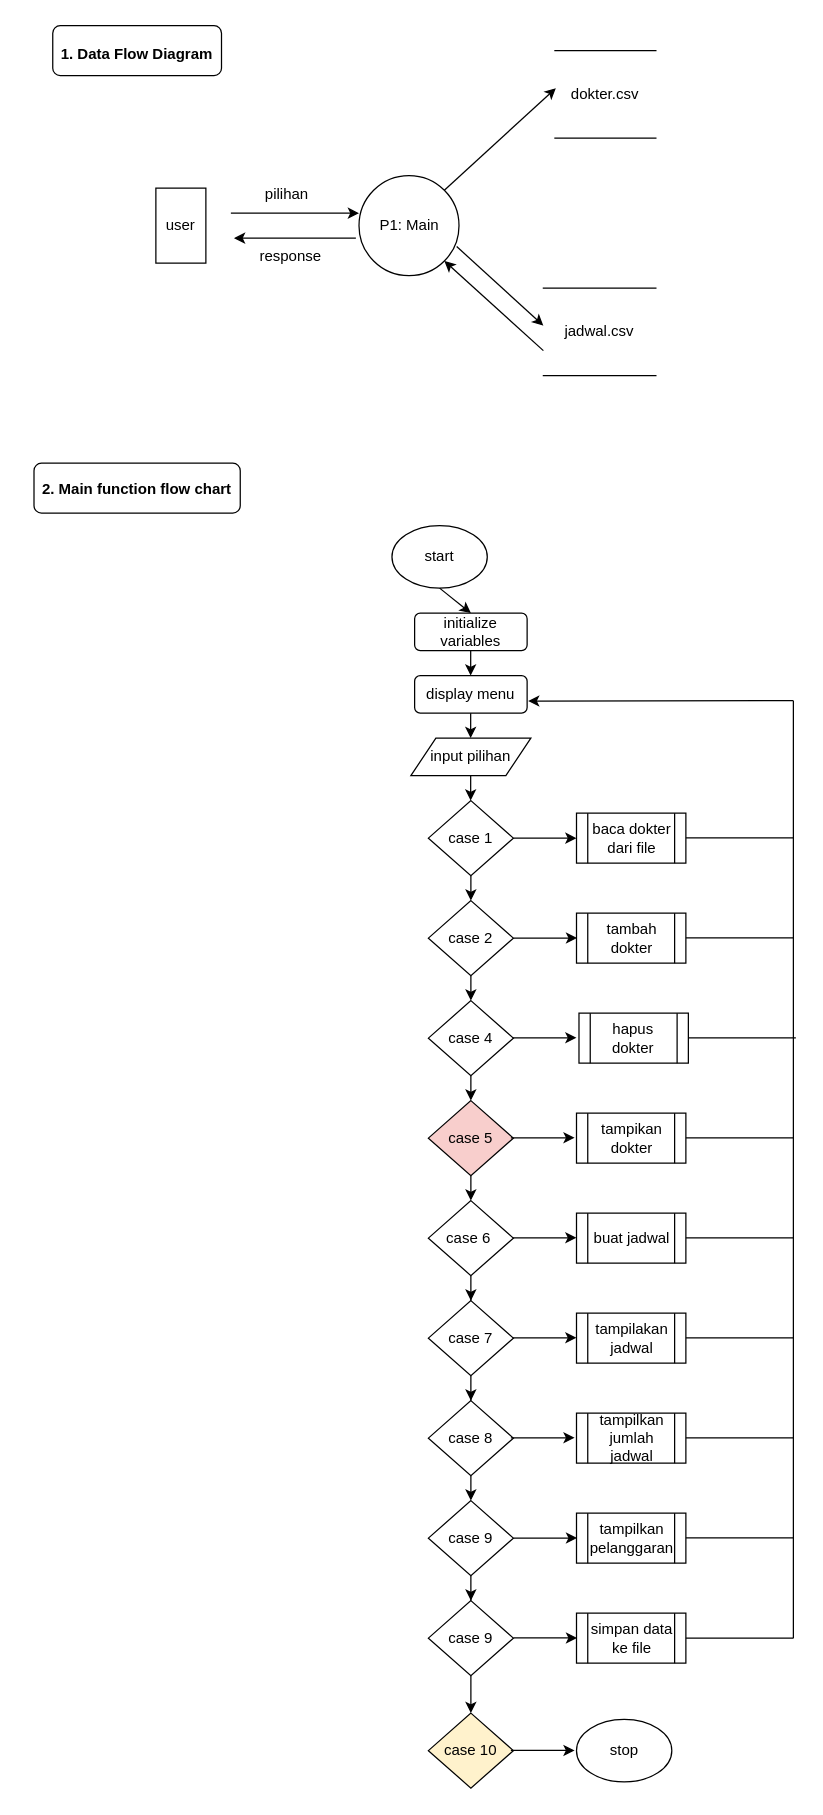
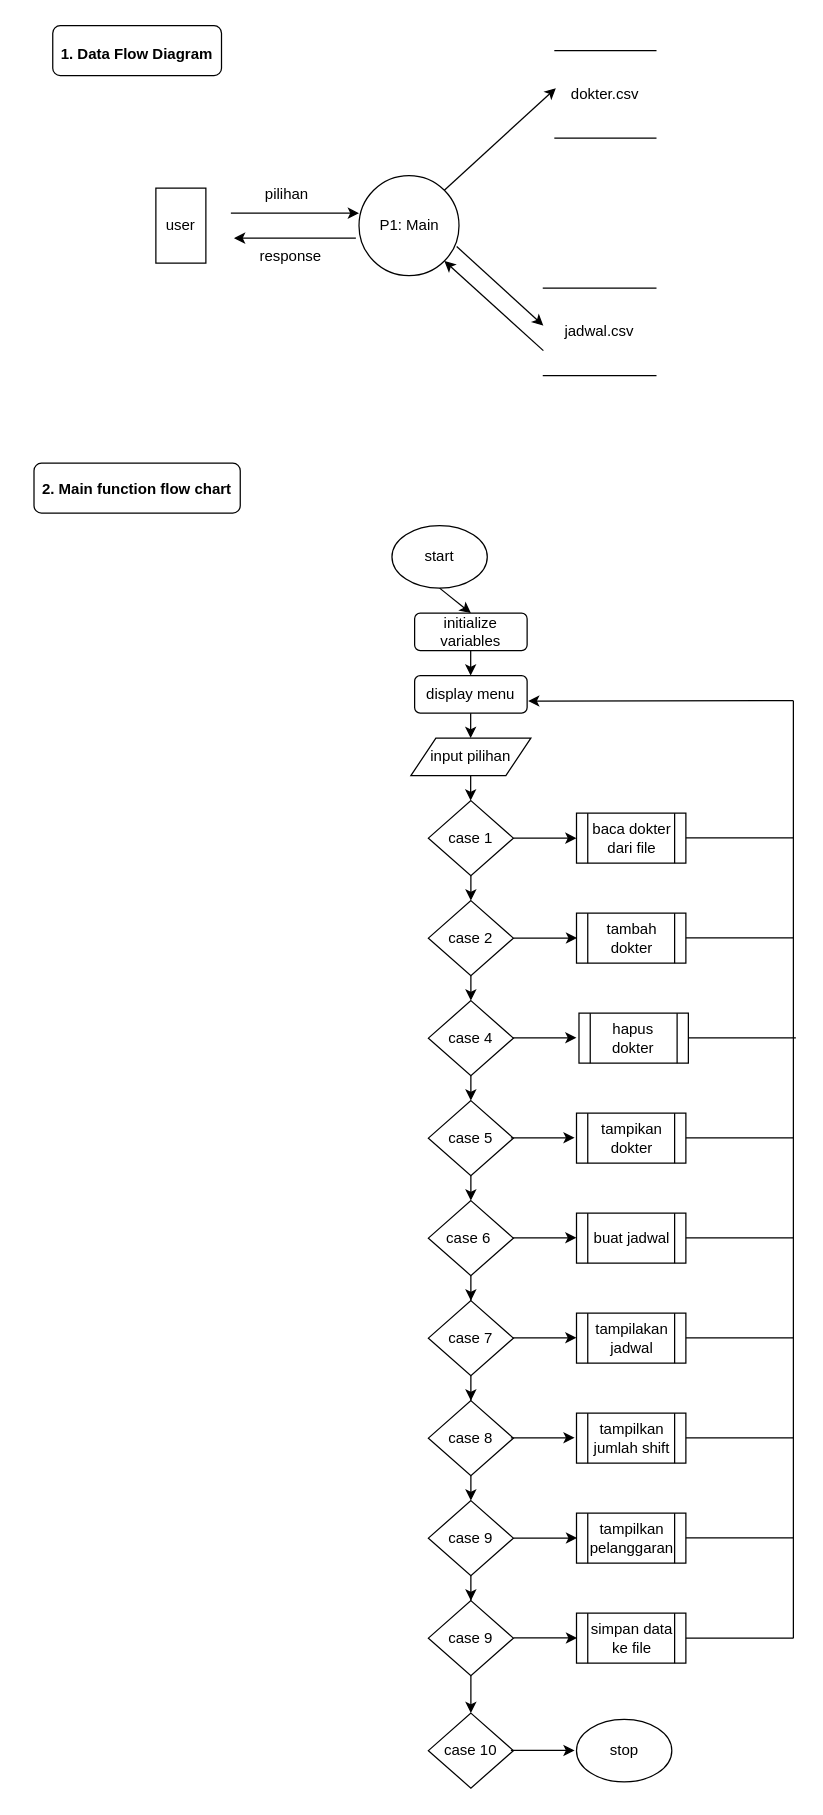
(471, 1138) -> (471, 1138)
(632, 1438) -> (632, 1438)
(471, 1751) -> (471, 1751)
